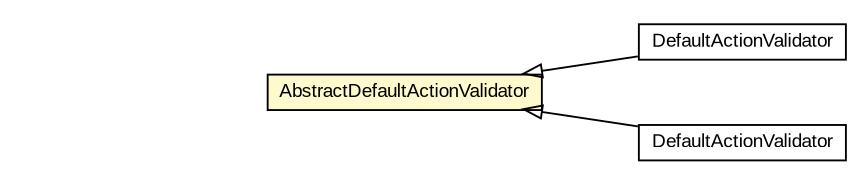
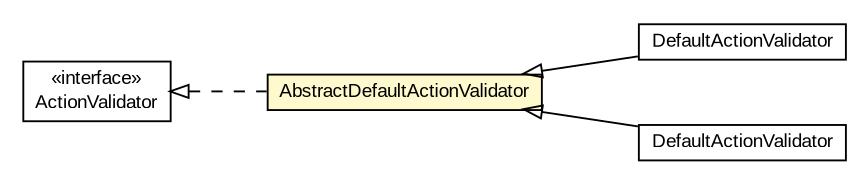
none -> (96, 91)
